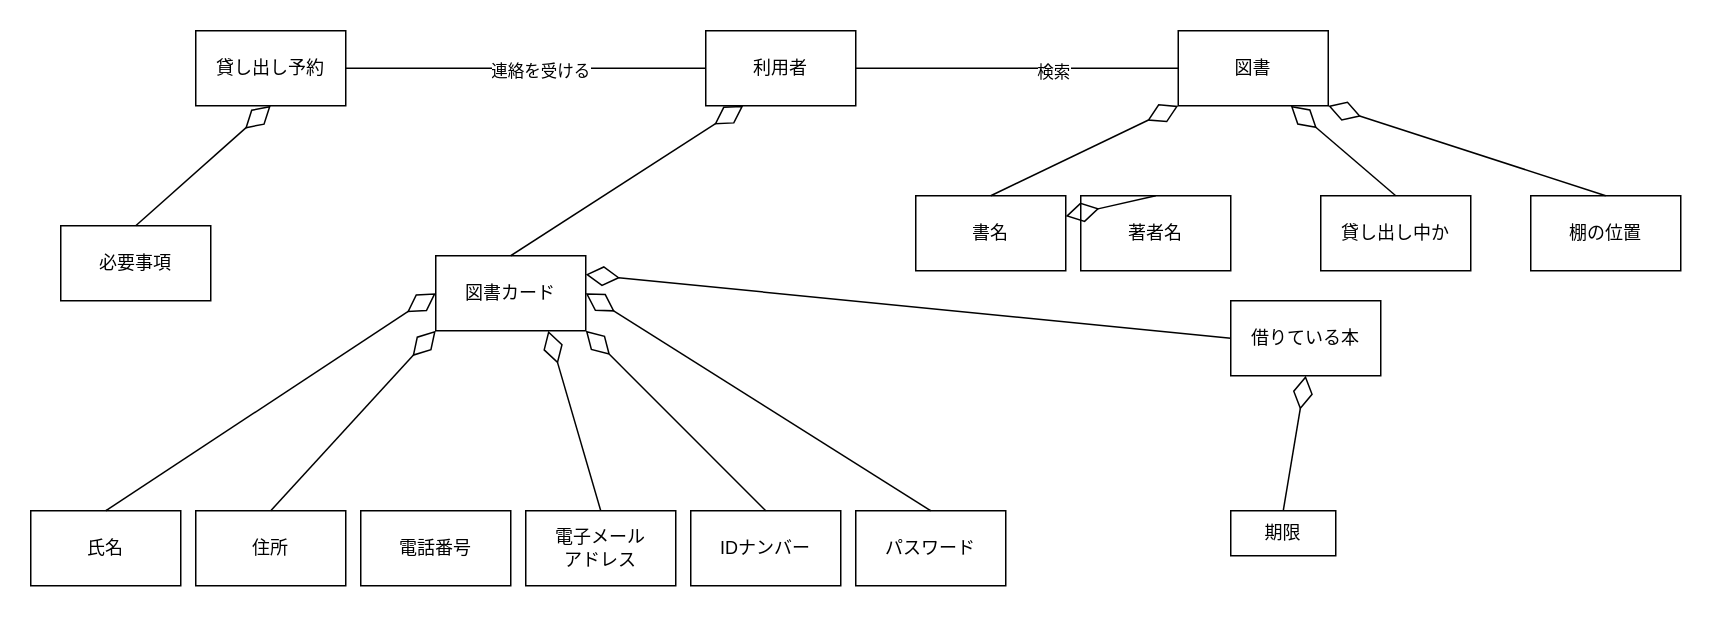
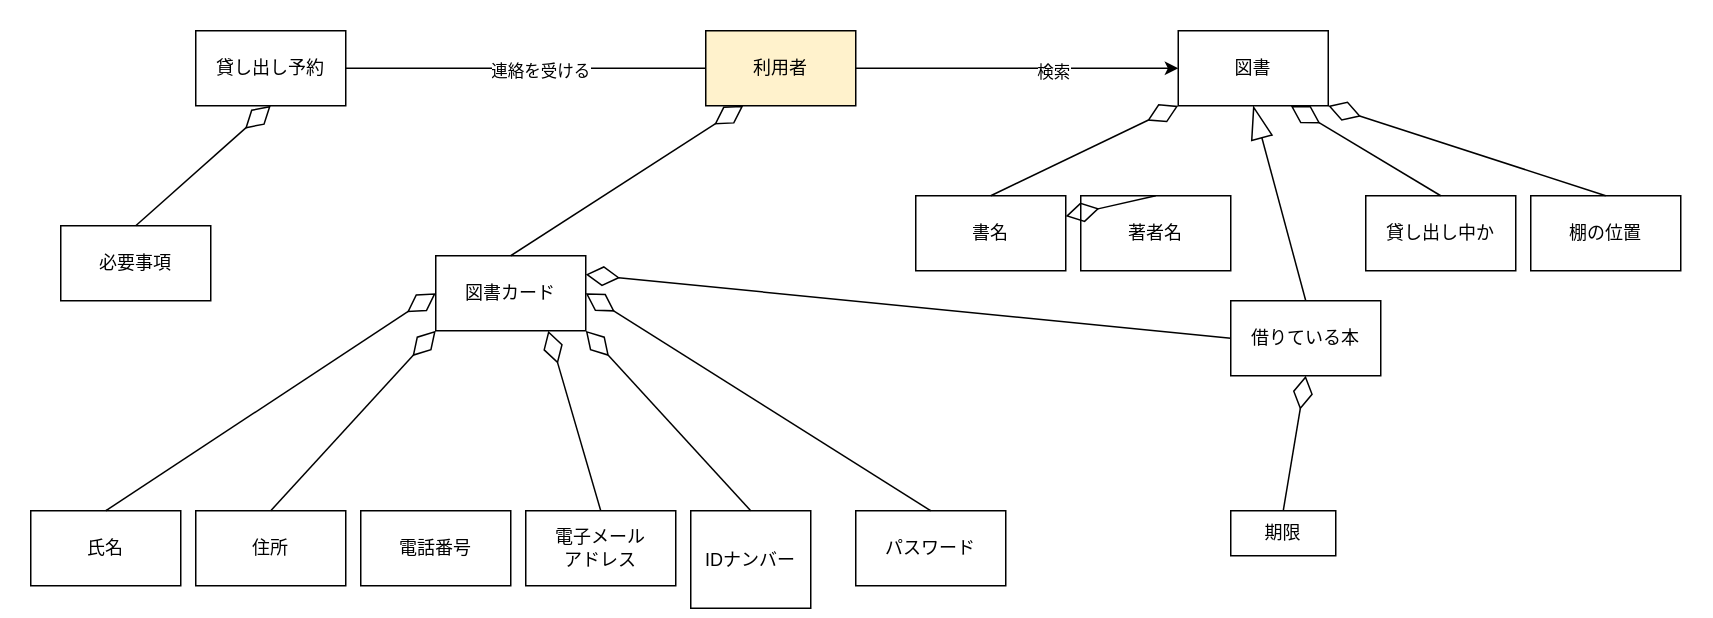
(781, 68) -> (781, 68)
(1171, 68) -> (1167, 68)
none -> (1284, 219)
(1396, 233) -> (1441, 233)
(766, 548) -> (751, 560)
